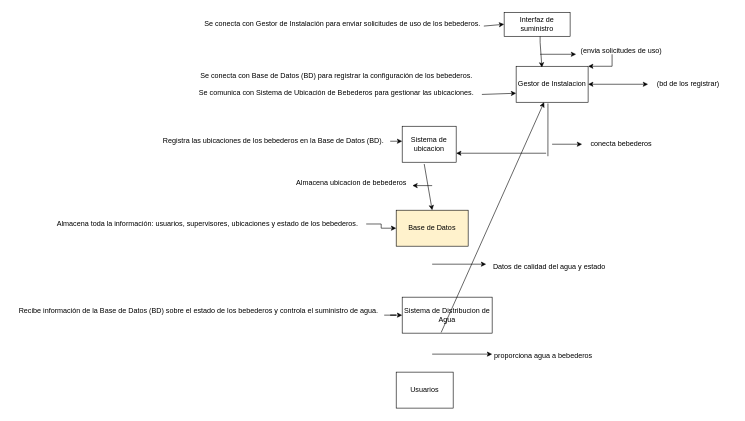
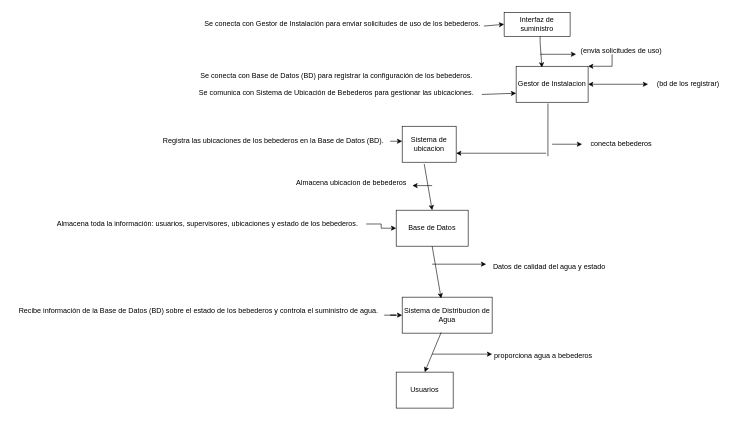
(492, 219) -> (434, 350)
(432, 228) -> (432, 228)
none -> (436, 270)
